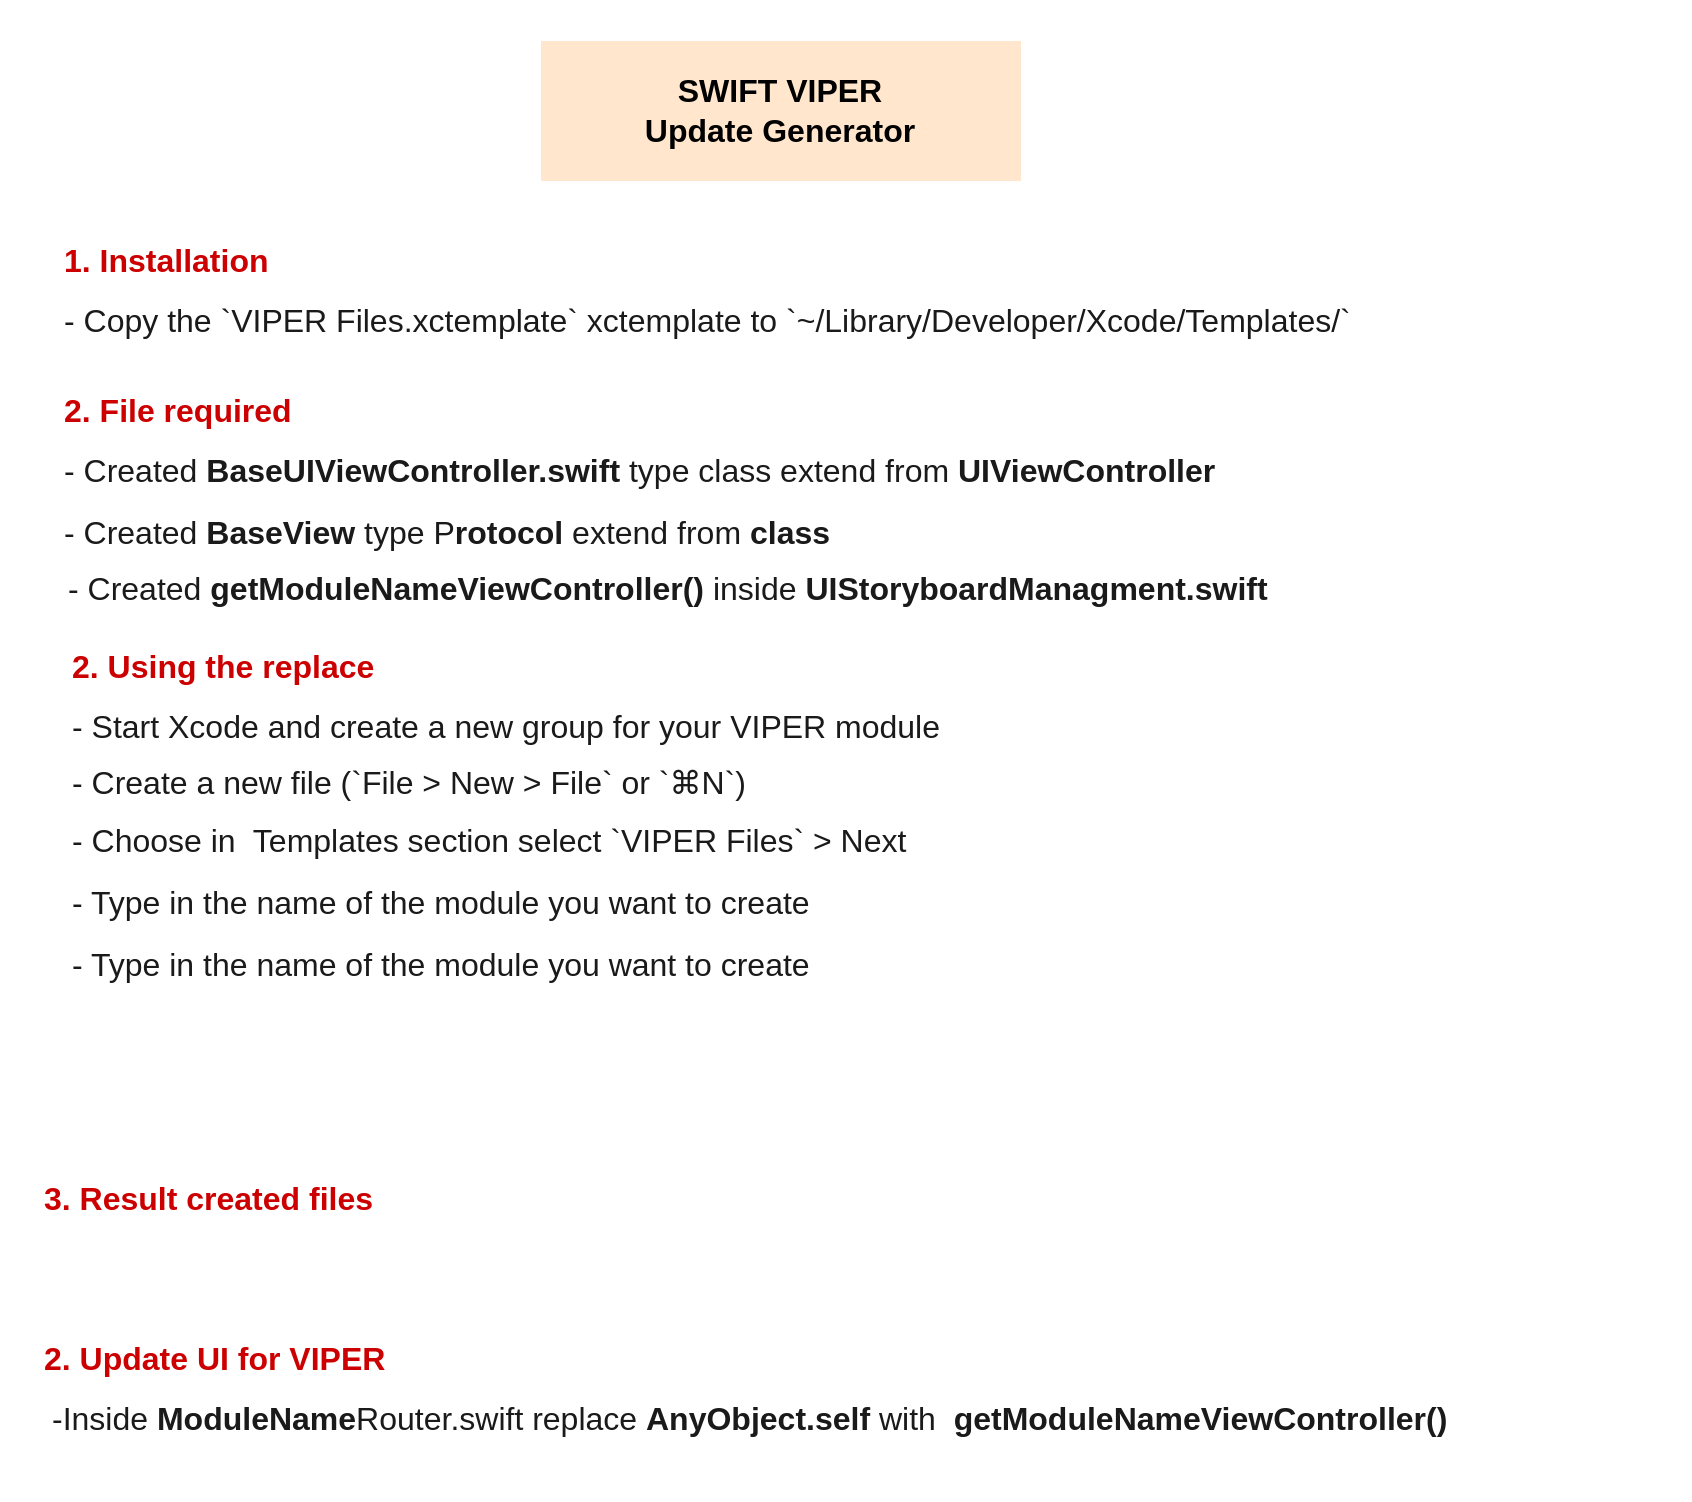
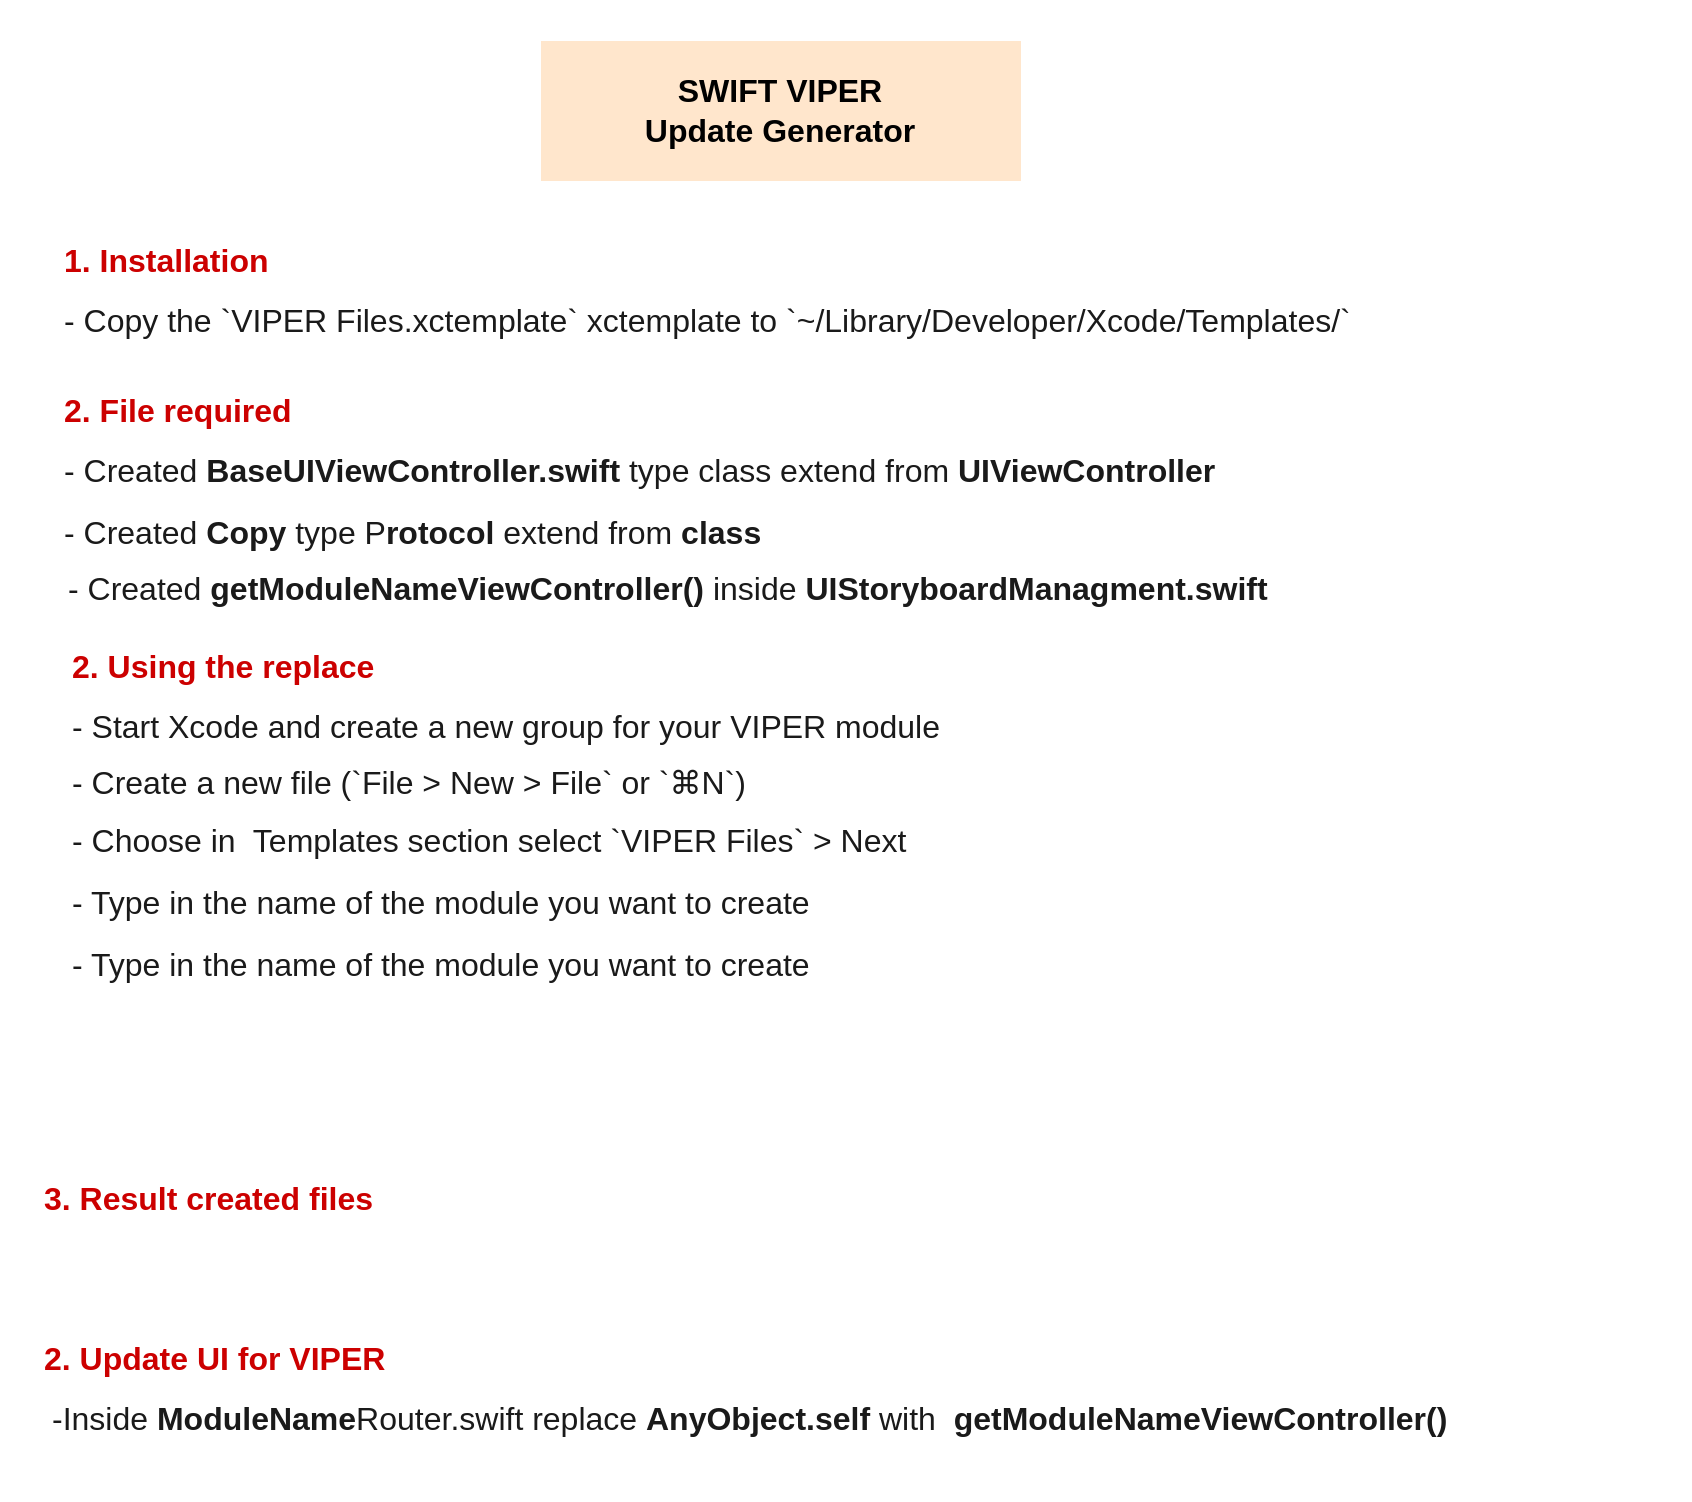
(484, 533) -> (452, 533)
